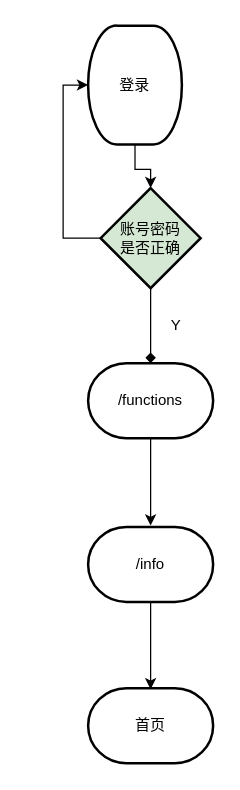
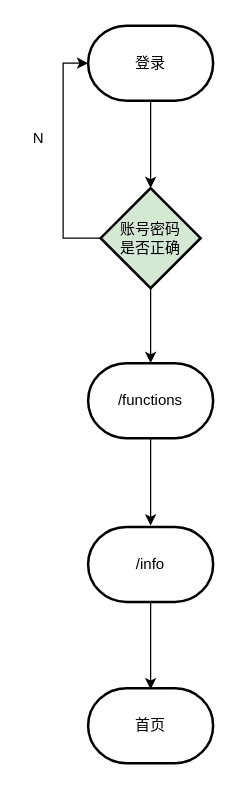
(135, 85) -> (151, 63)
none -> (38, 138)
(176, 326) -> none
(151, 352) -> (151, 353)
